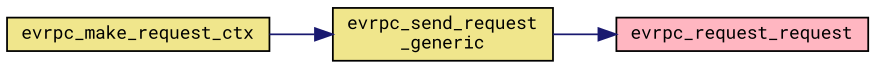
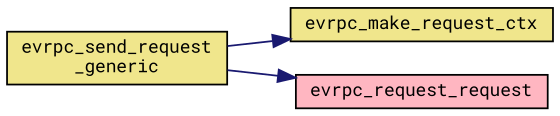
(292, 34) -> (250, 44)
